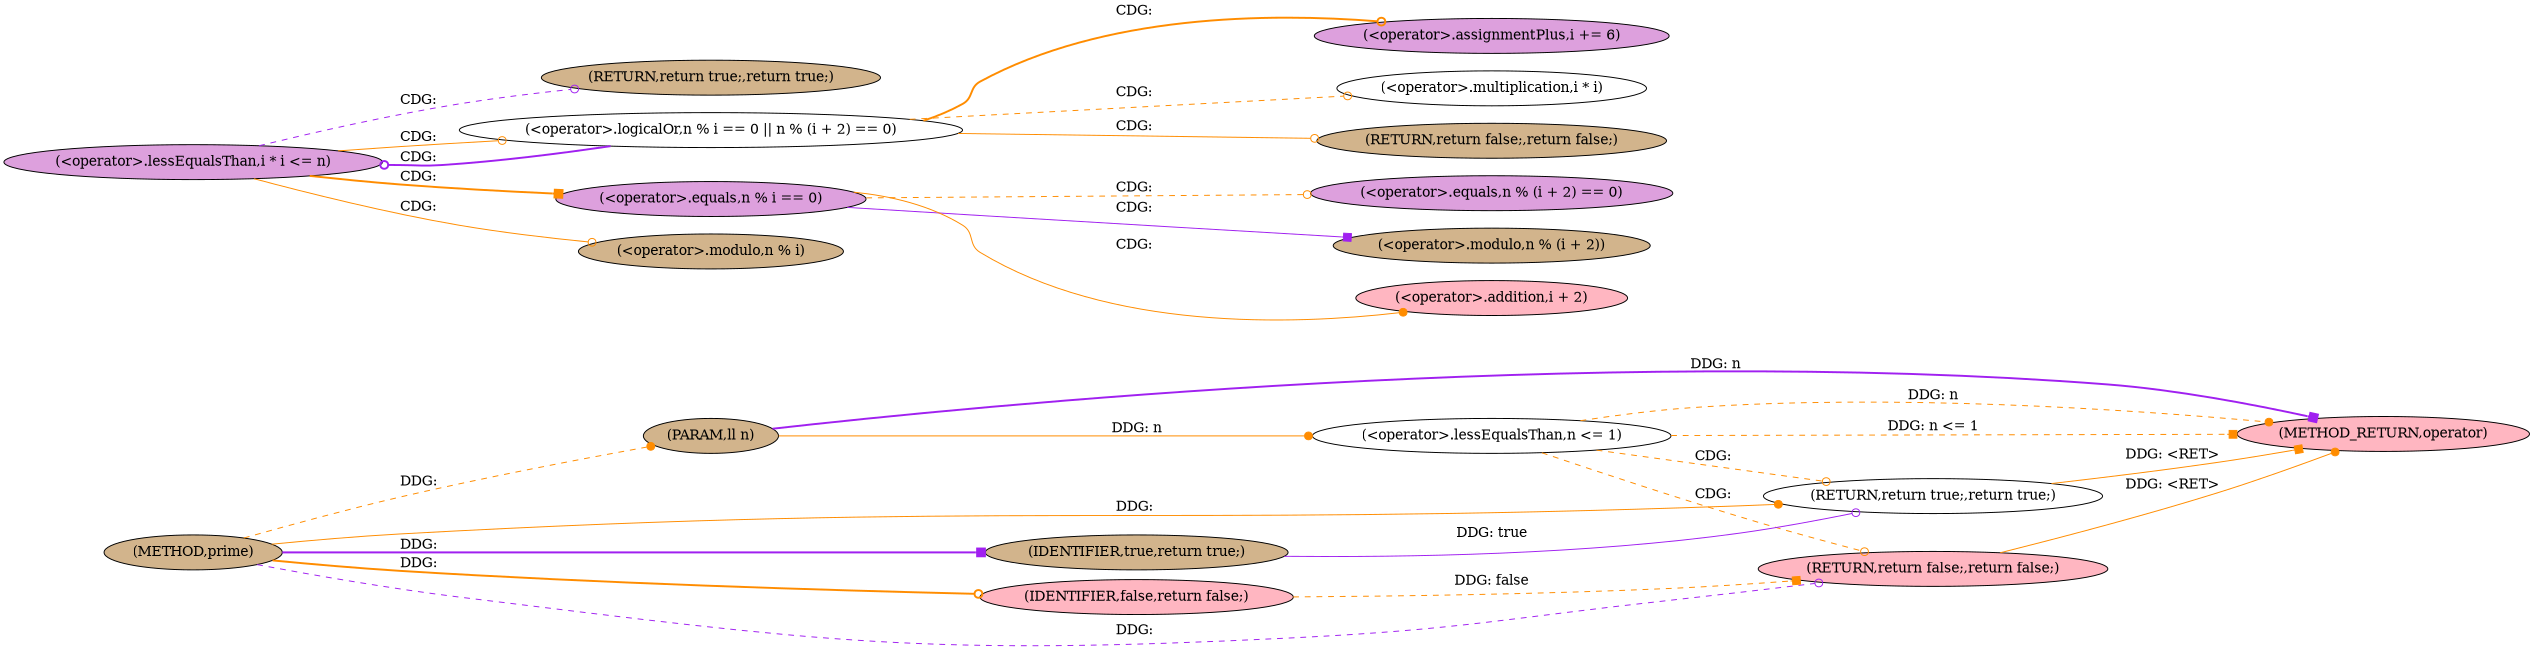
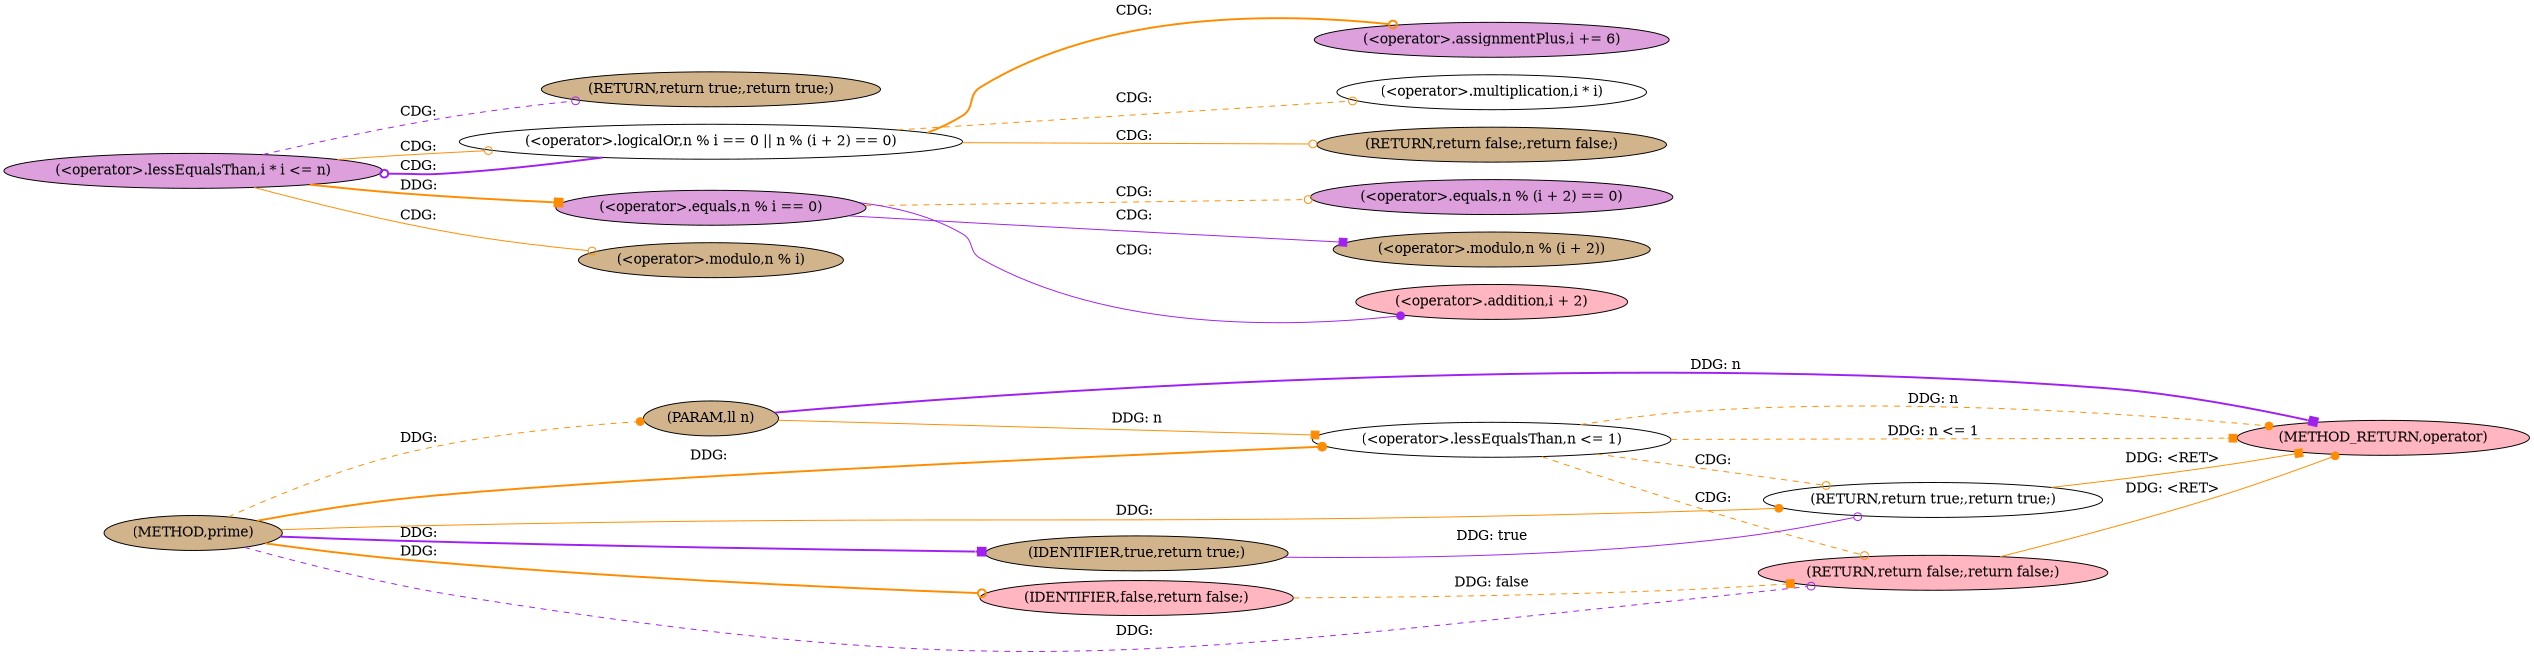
(421, 177) -> (421, 186)
(1111, 302) -> (1115, 307)
(1041, 436) -> (1044, 428)
none -> (786, 472)
